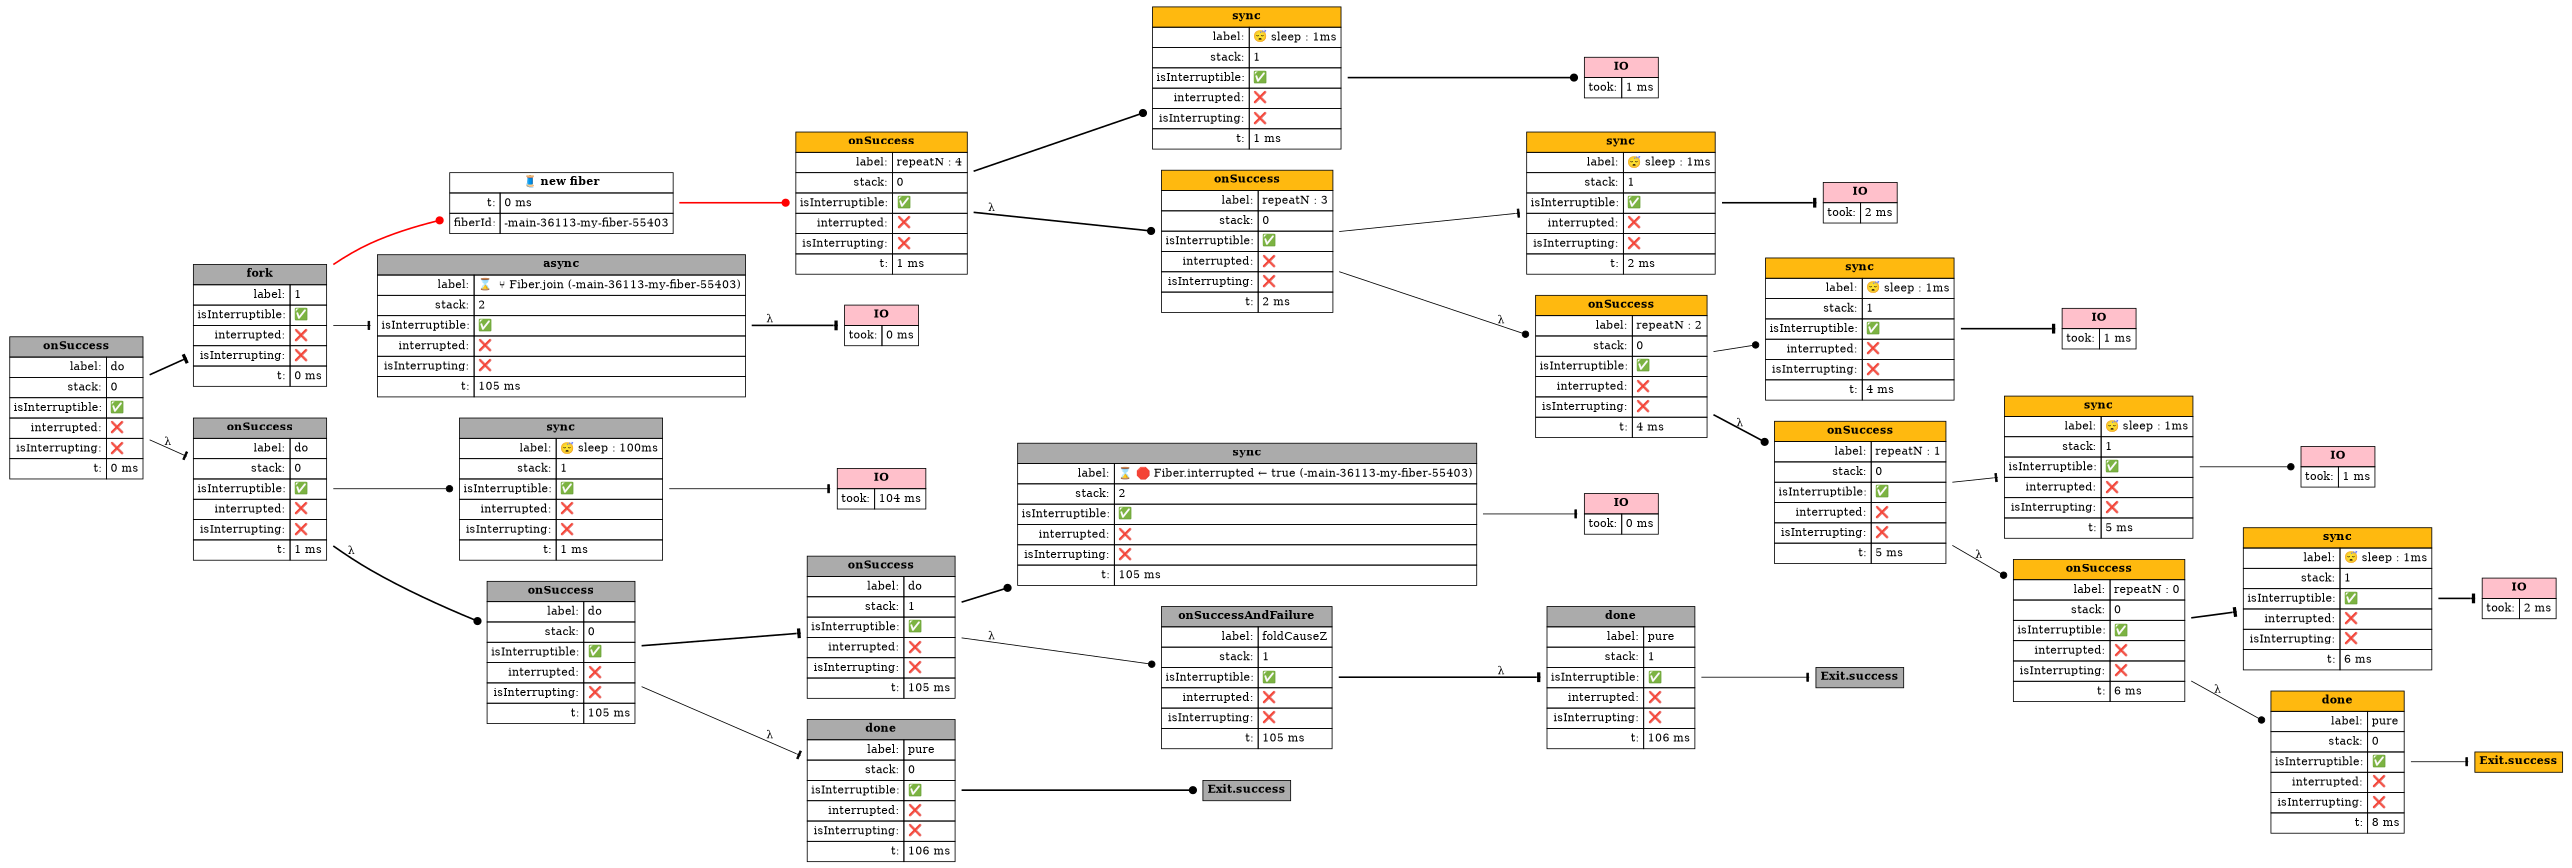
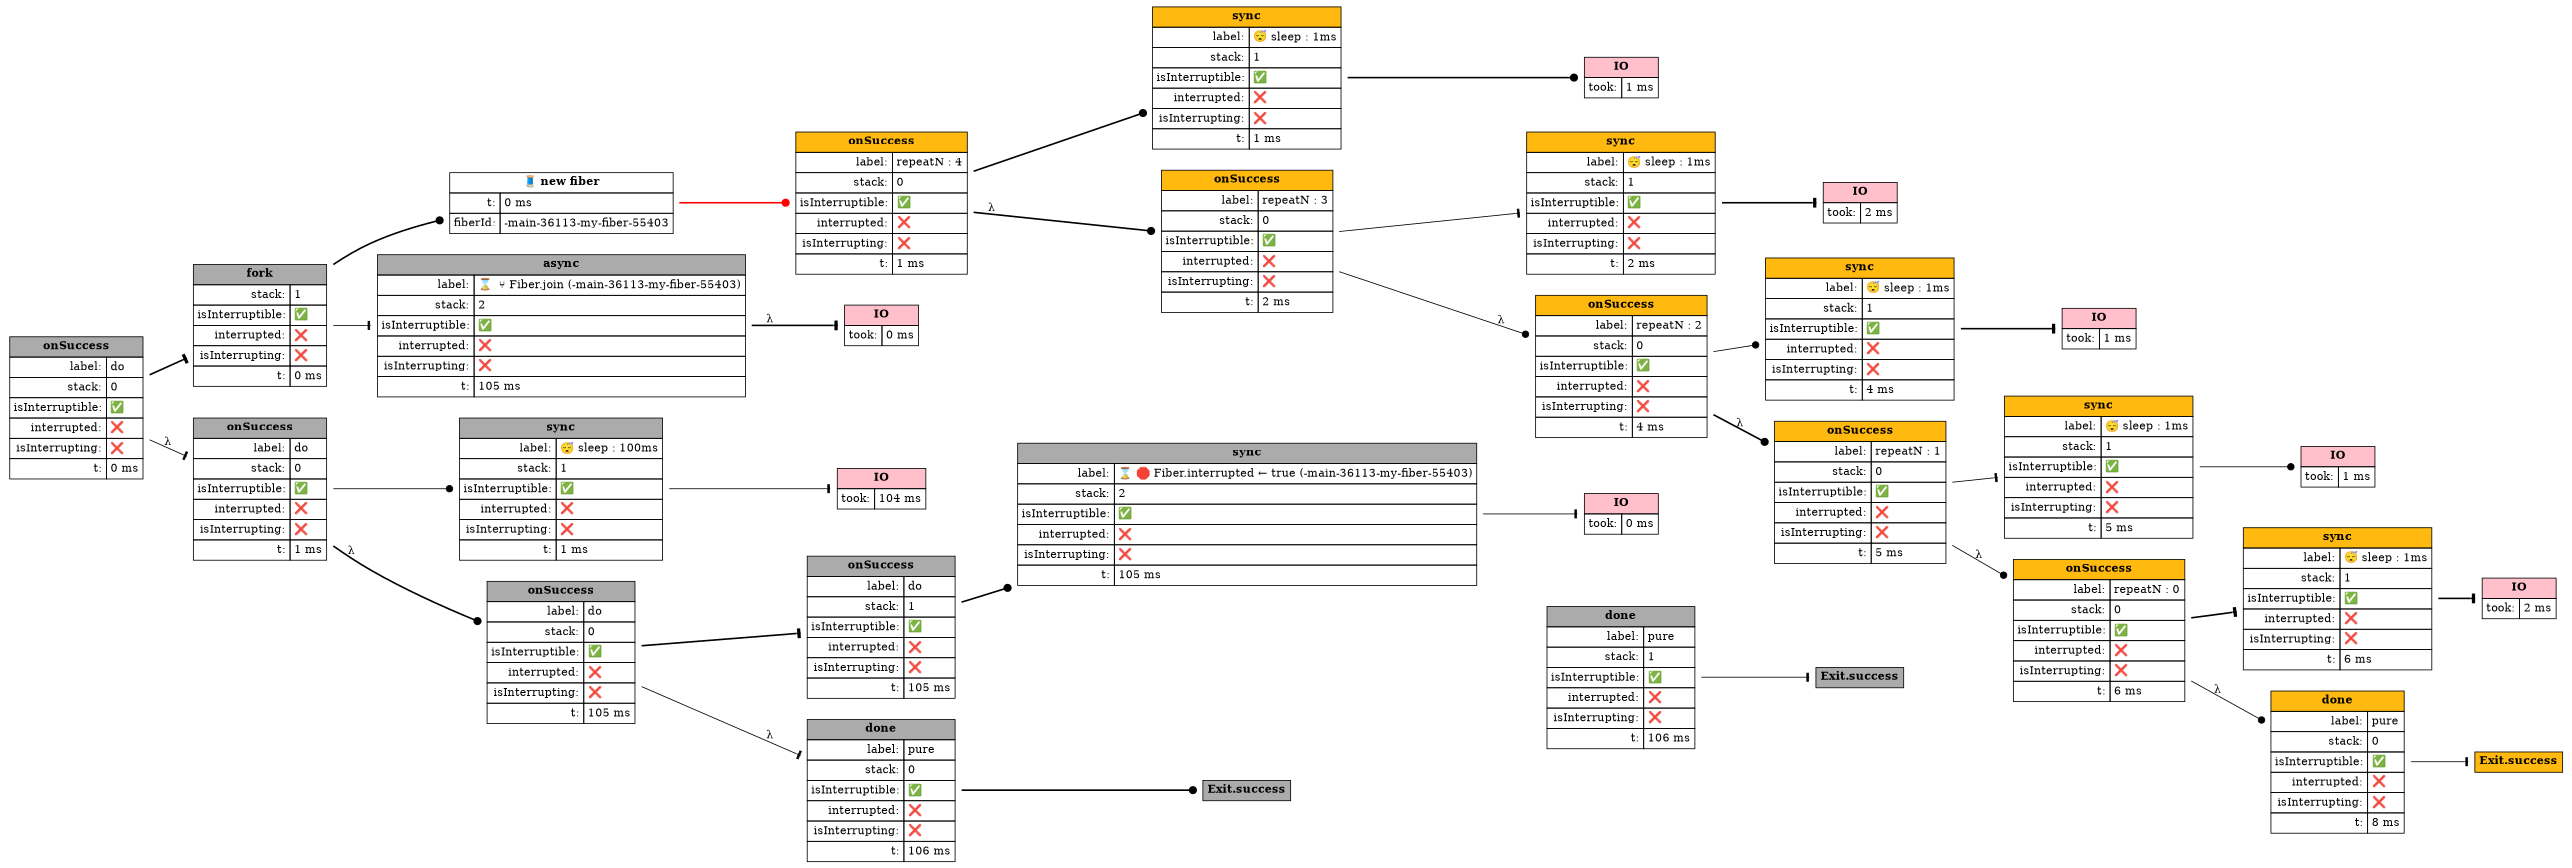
(383, 238) -> (383, 238)
(270, 295) -> (269, 295)
(1247, 677) -> none
